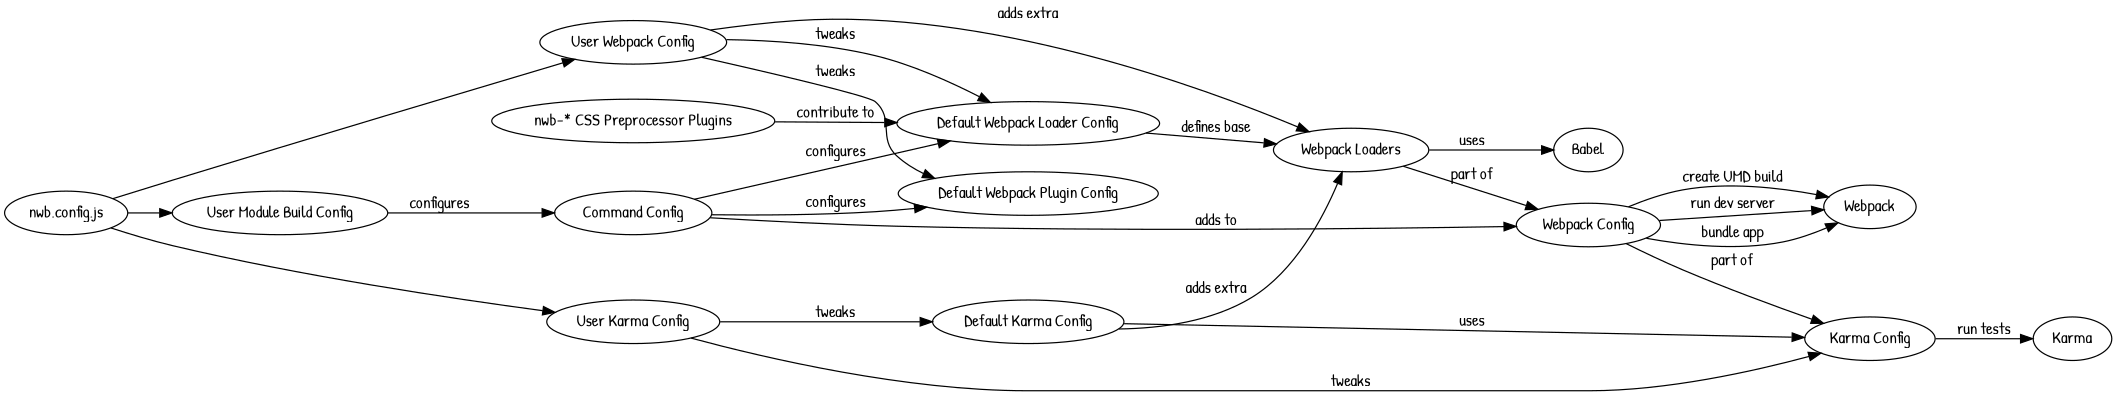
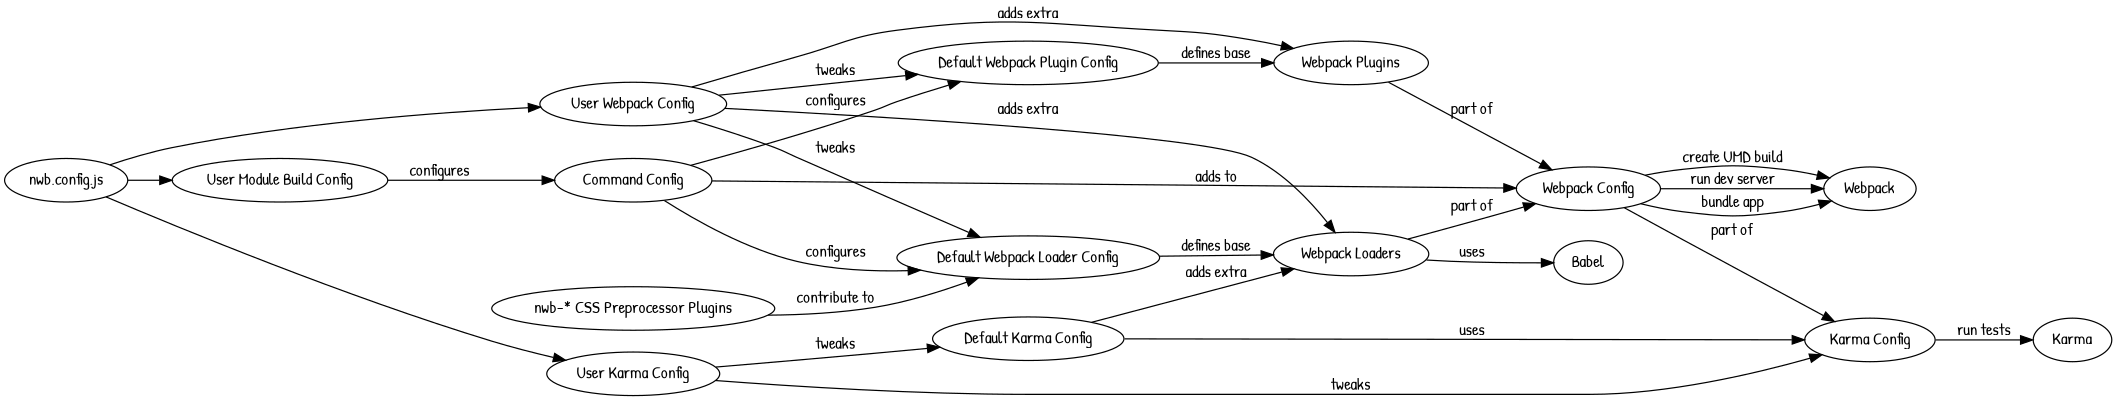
none -> (1351, 63)
